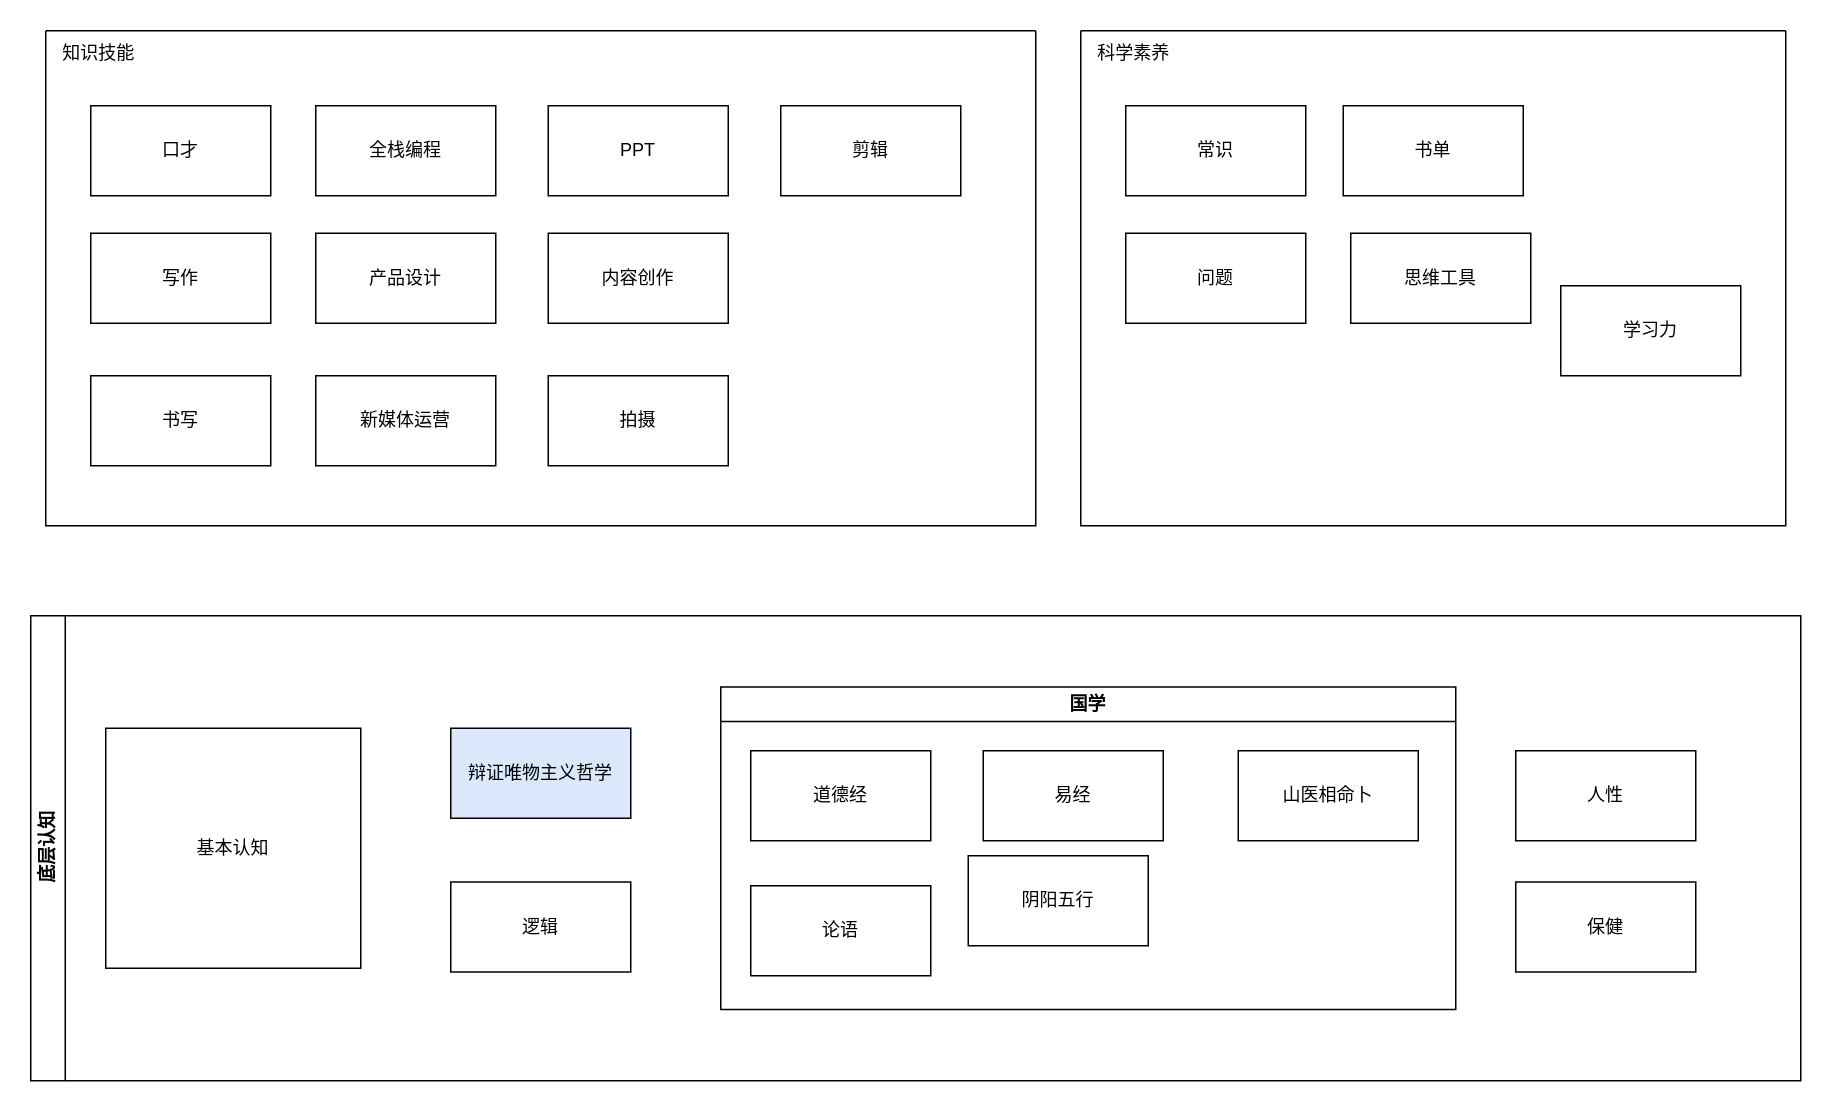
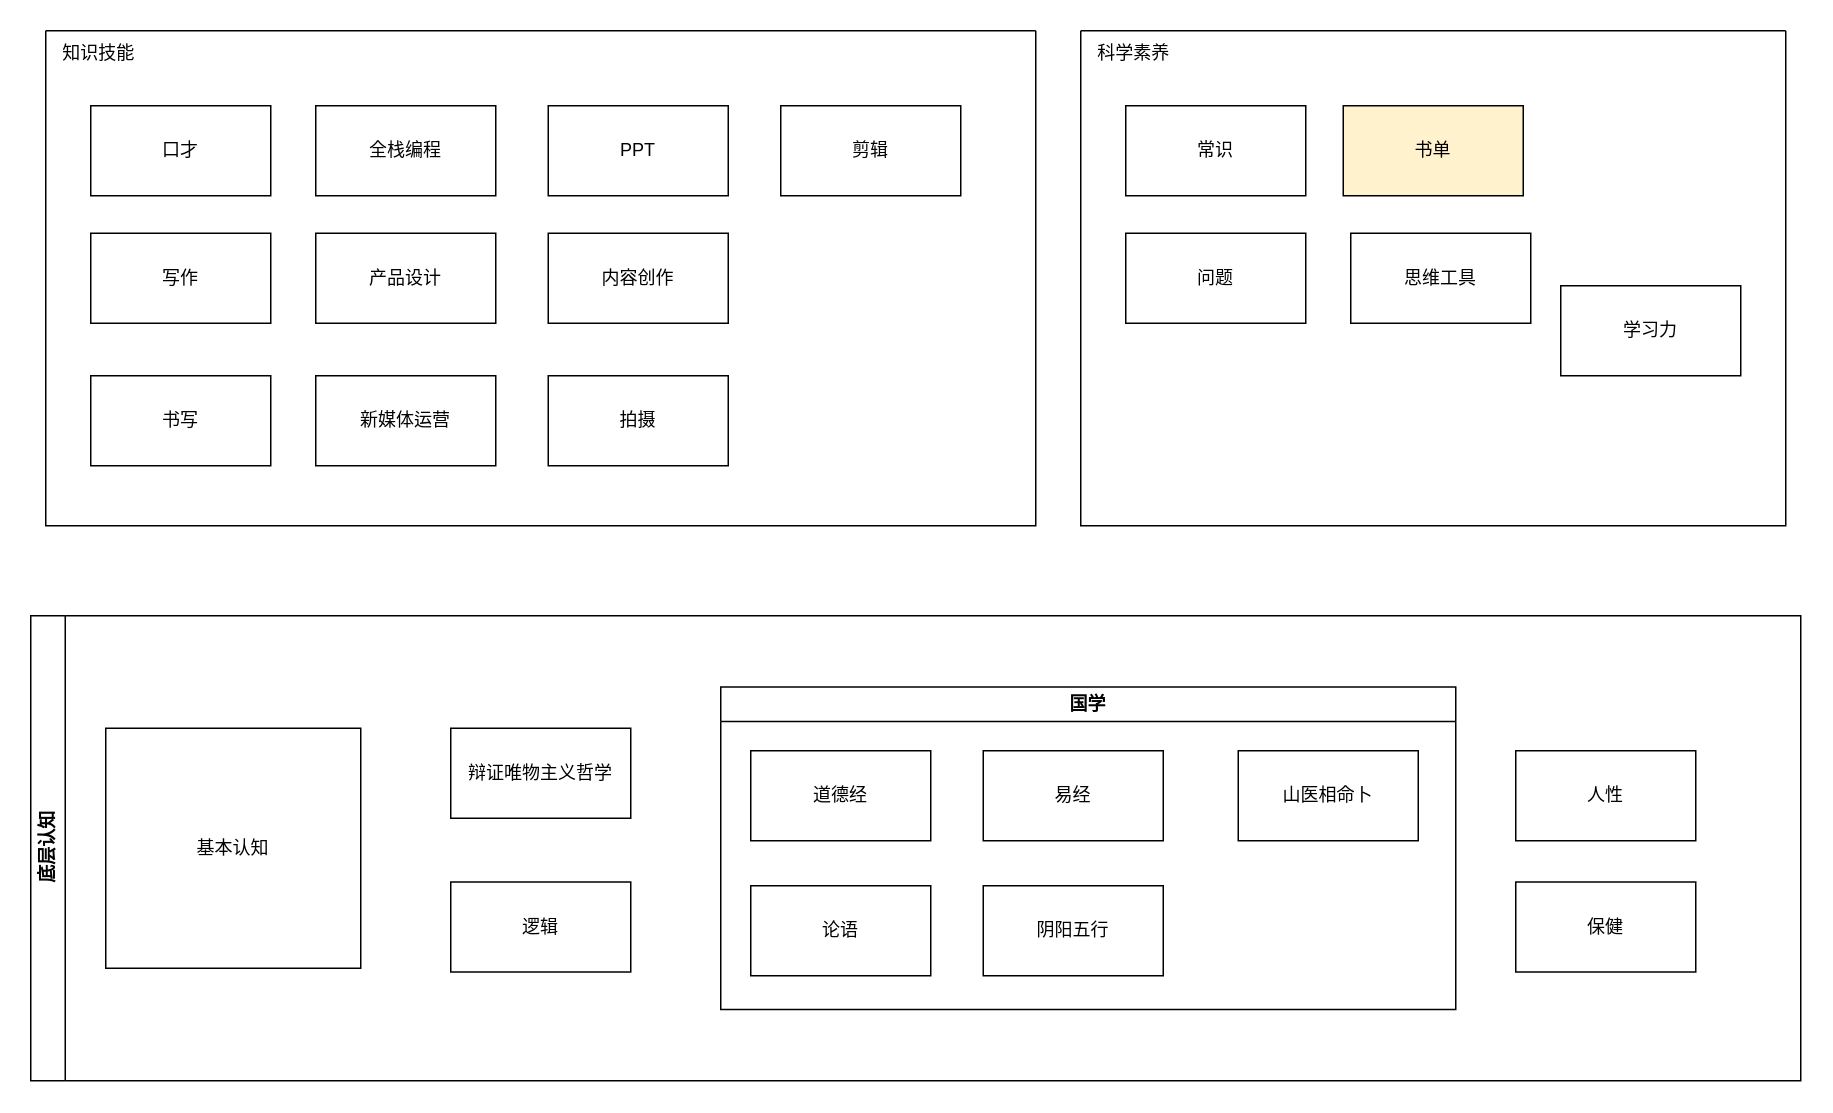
(1433, 151) -> (1433, 151)
(541, 773) -> (541, 773)
(1058, 901) -> (1073, 931)
